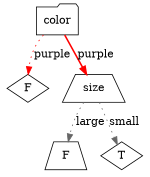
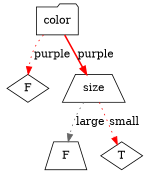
(107, 120) -> (107, 120)
